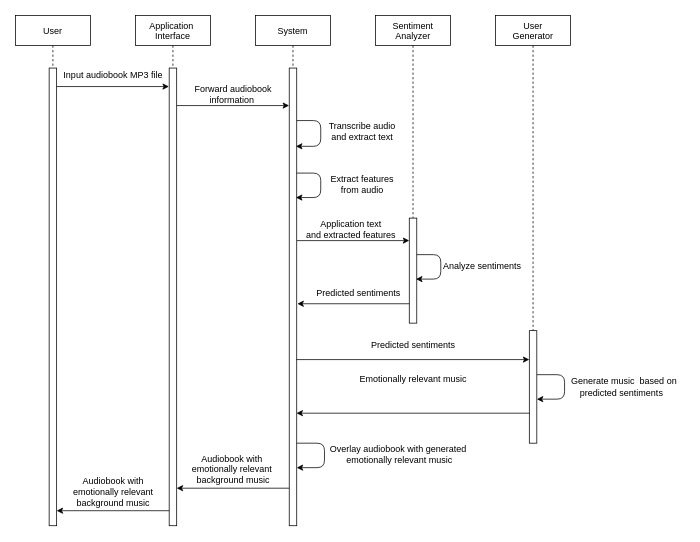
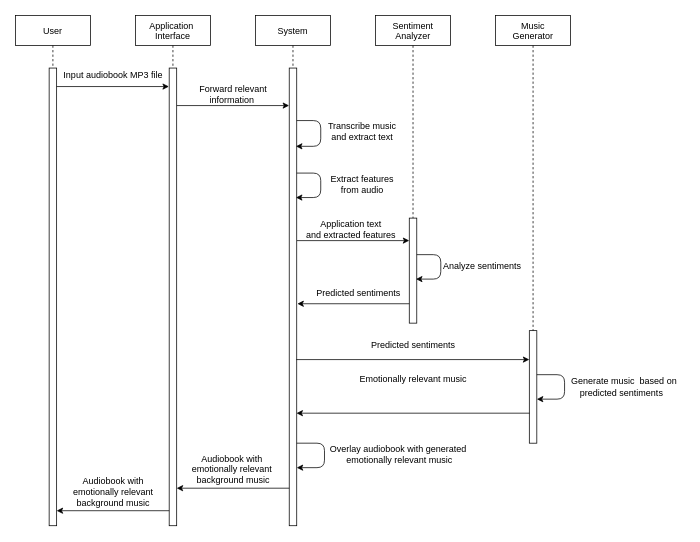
(533, 26) -> (533, 26)
(233, 94) -> (233, 94)
(362, 132) -> (362, 132)
